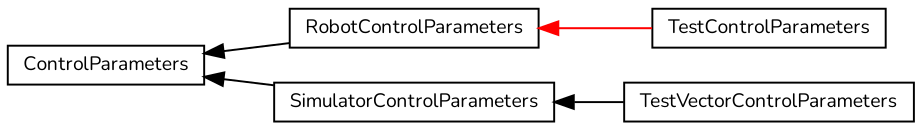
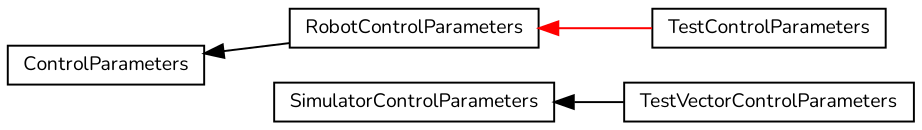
(249, 82) -> none
